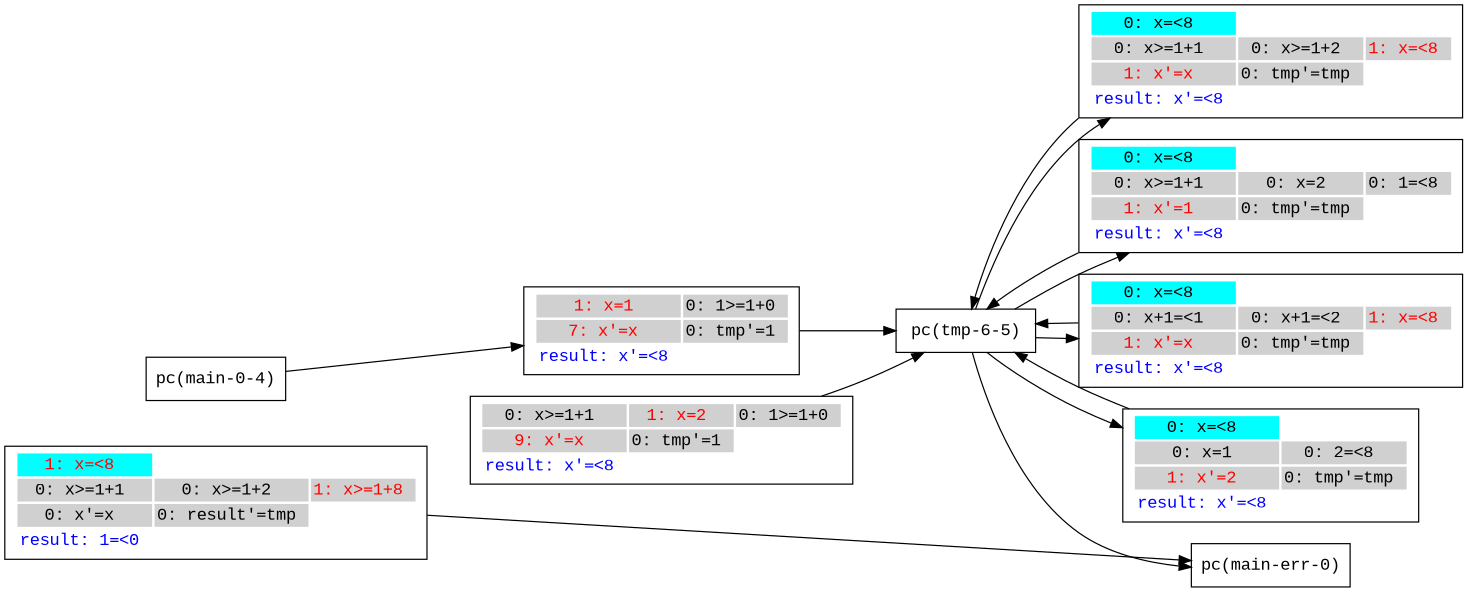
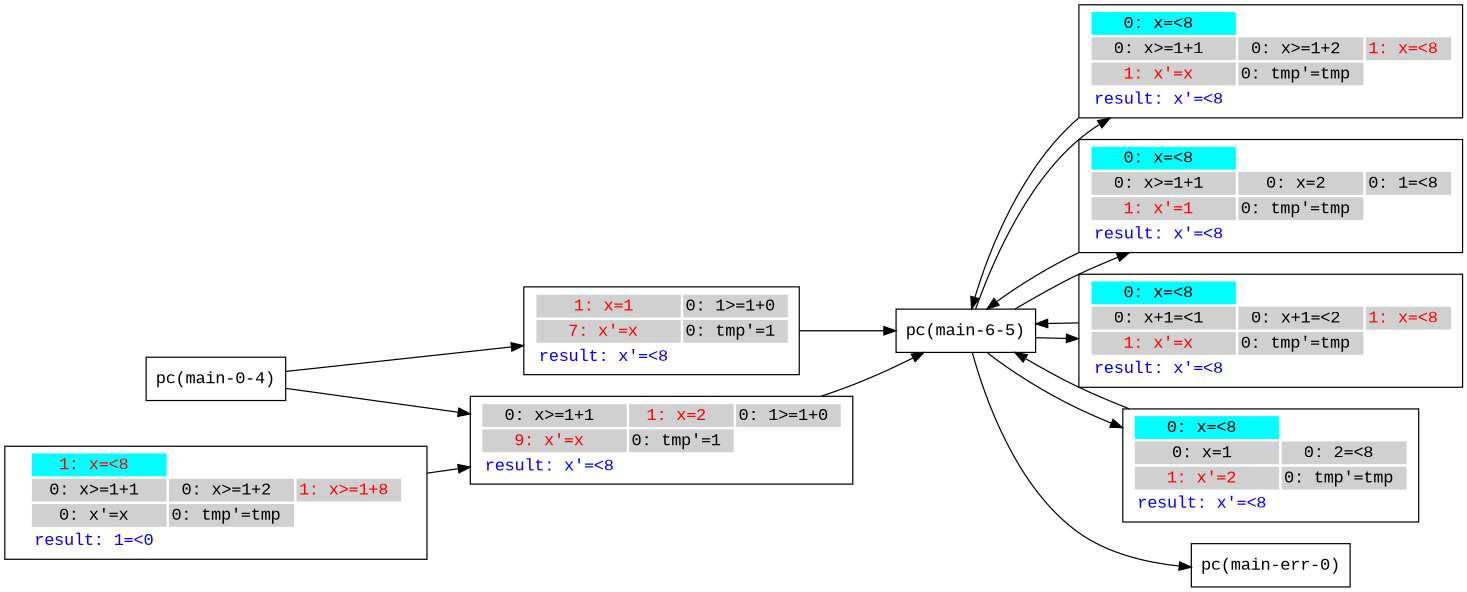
(966, 331) -> (966, 331)
none -> (372, 400)
(232, 515) -> (232, 515)
(803, 538) -> (443, 471)
